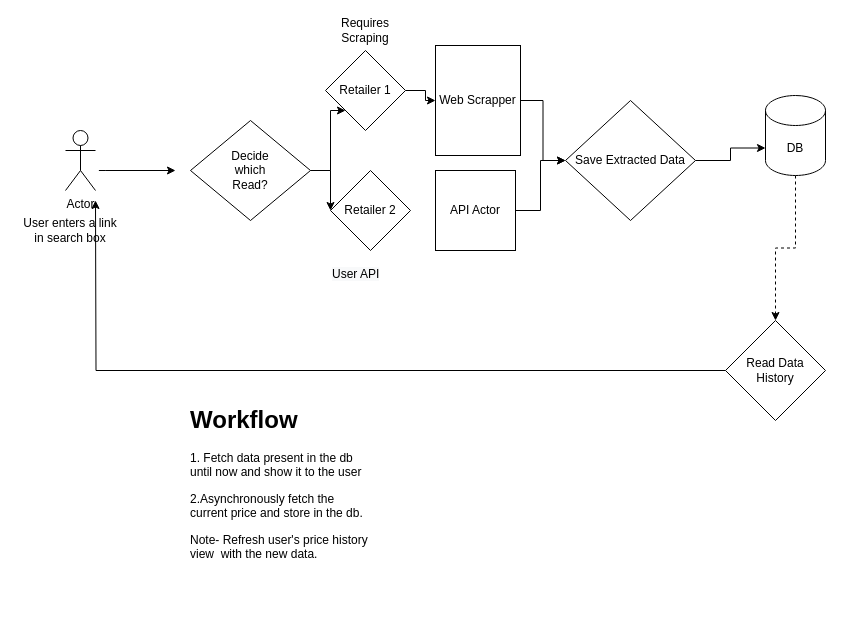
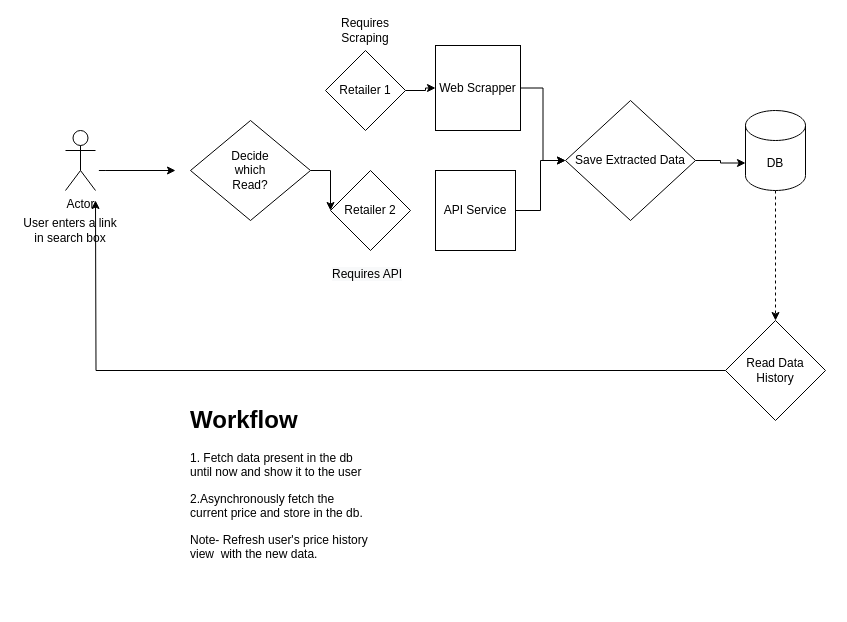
(478, 101) -> (478, 88)
(331, 136) -> none
(796, 136) -> (776, 151)
(476, 211) -> (476, 211)
(358, 275) -> (370, 275)
